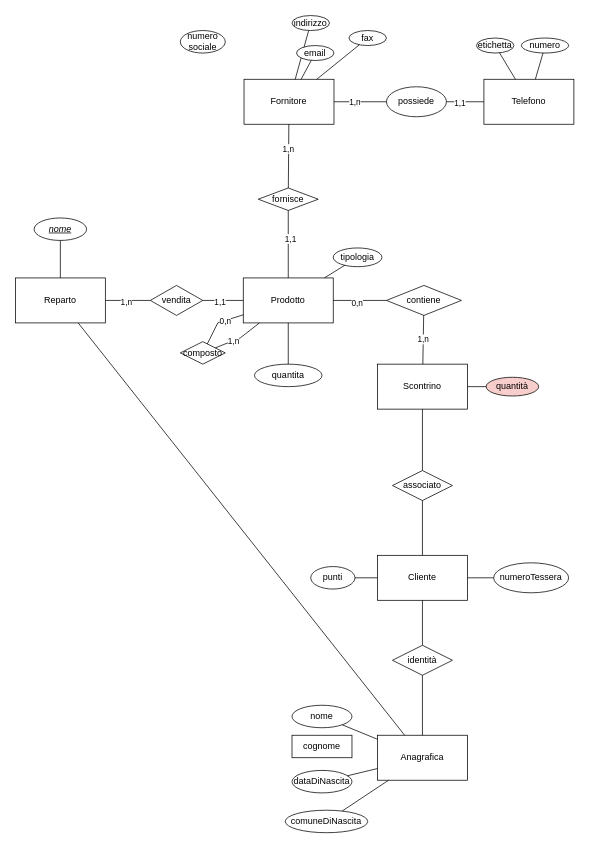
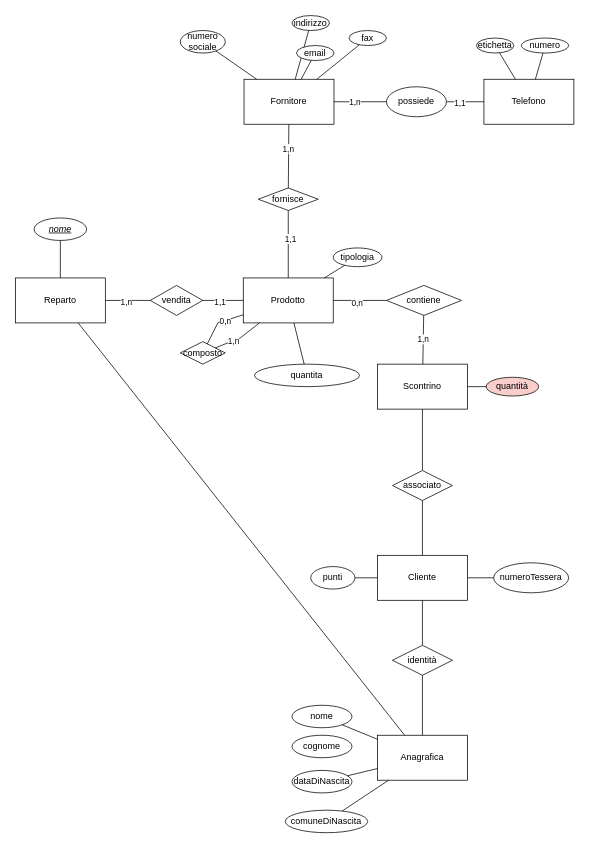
none -> (237, 65)
(288, 375) -> (307, 375)
(322, 747) -> (322, 747)
